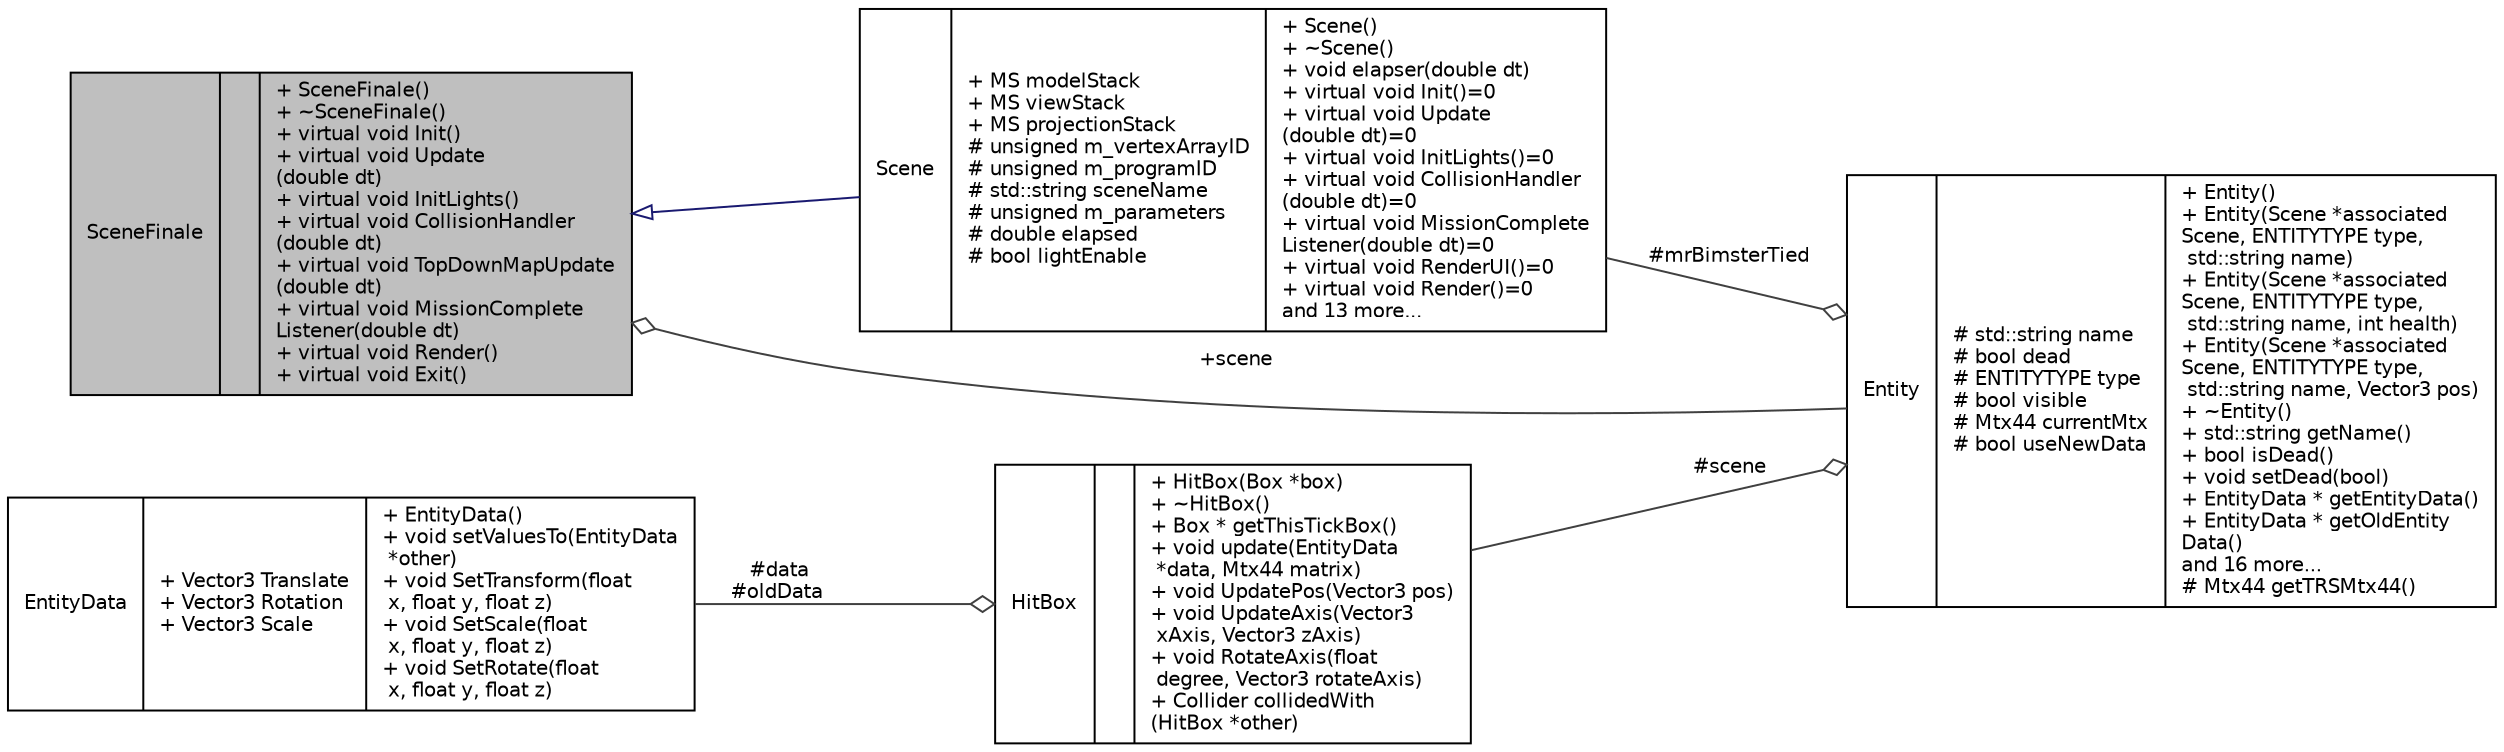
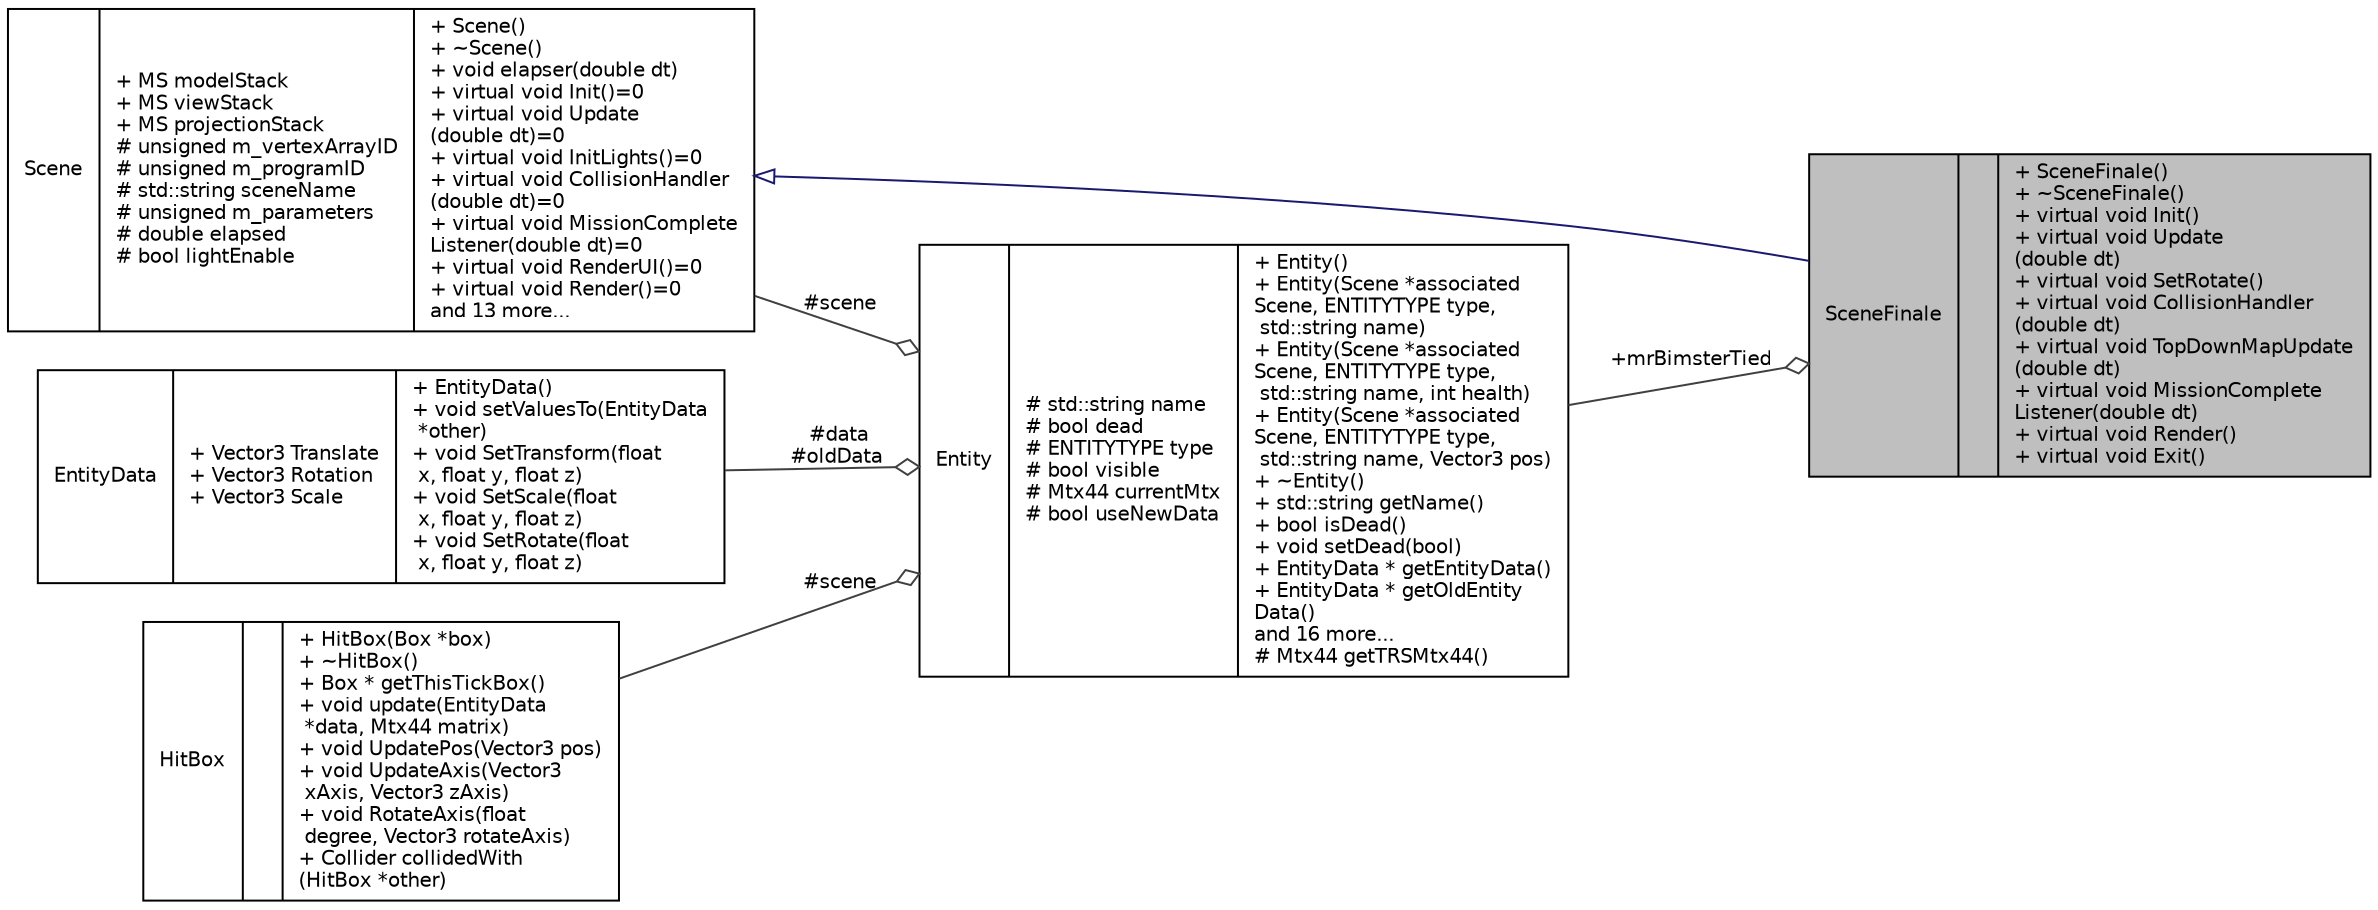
(398, 200) -> (2140, 282)
(756, 205) -> (1293, 202)
(1727, 257) -> (837, 305)
(1233, 360) -> (1689, 360)
(833, 604) -> (810, 469)
